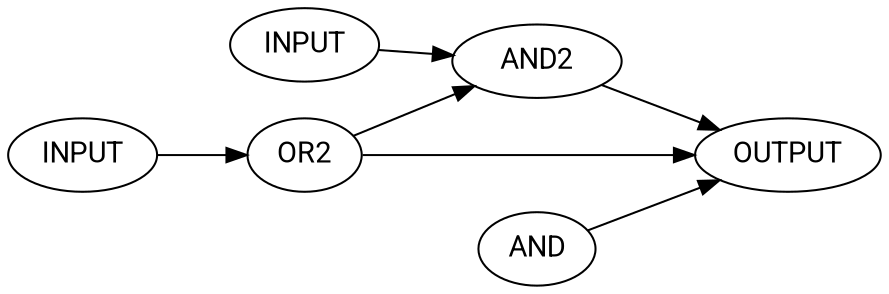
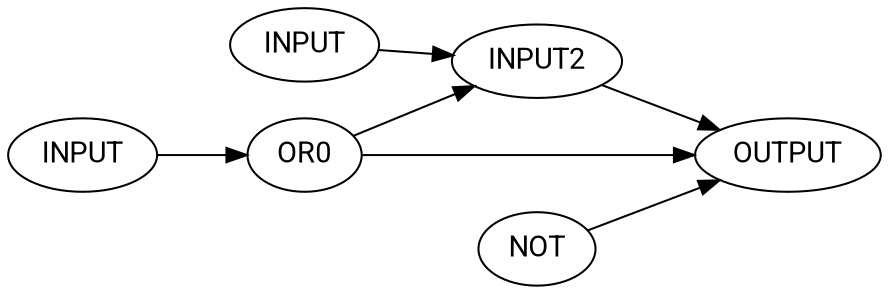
(537, 61) -> (537, 61)
(305, 155) -> (305, 155)
(537, 249) -> (537, 249)
